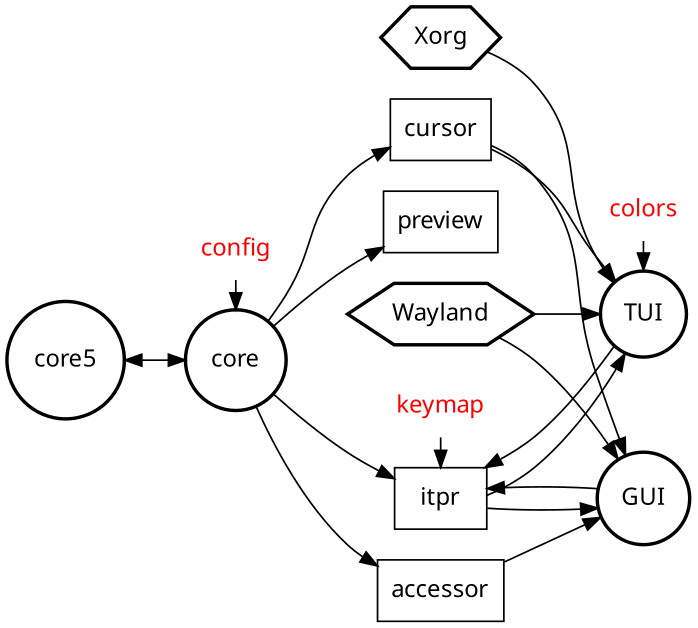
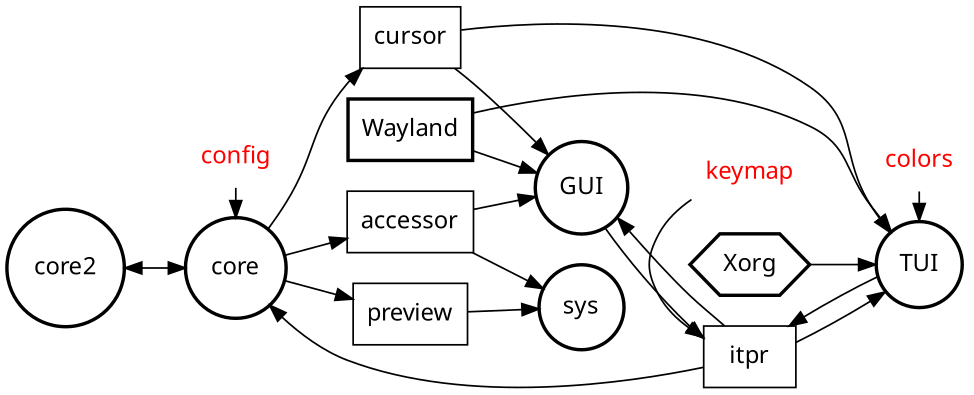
none -> (582, 307)
(441, 314) -> (410, 130)
(66, 360) -> (66, 268)
(324, 436) -> (485, 386)
